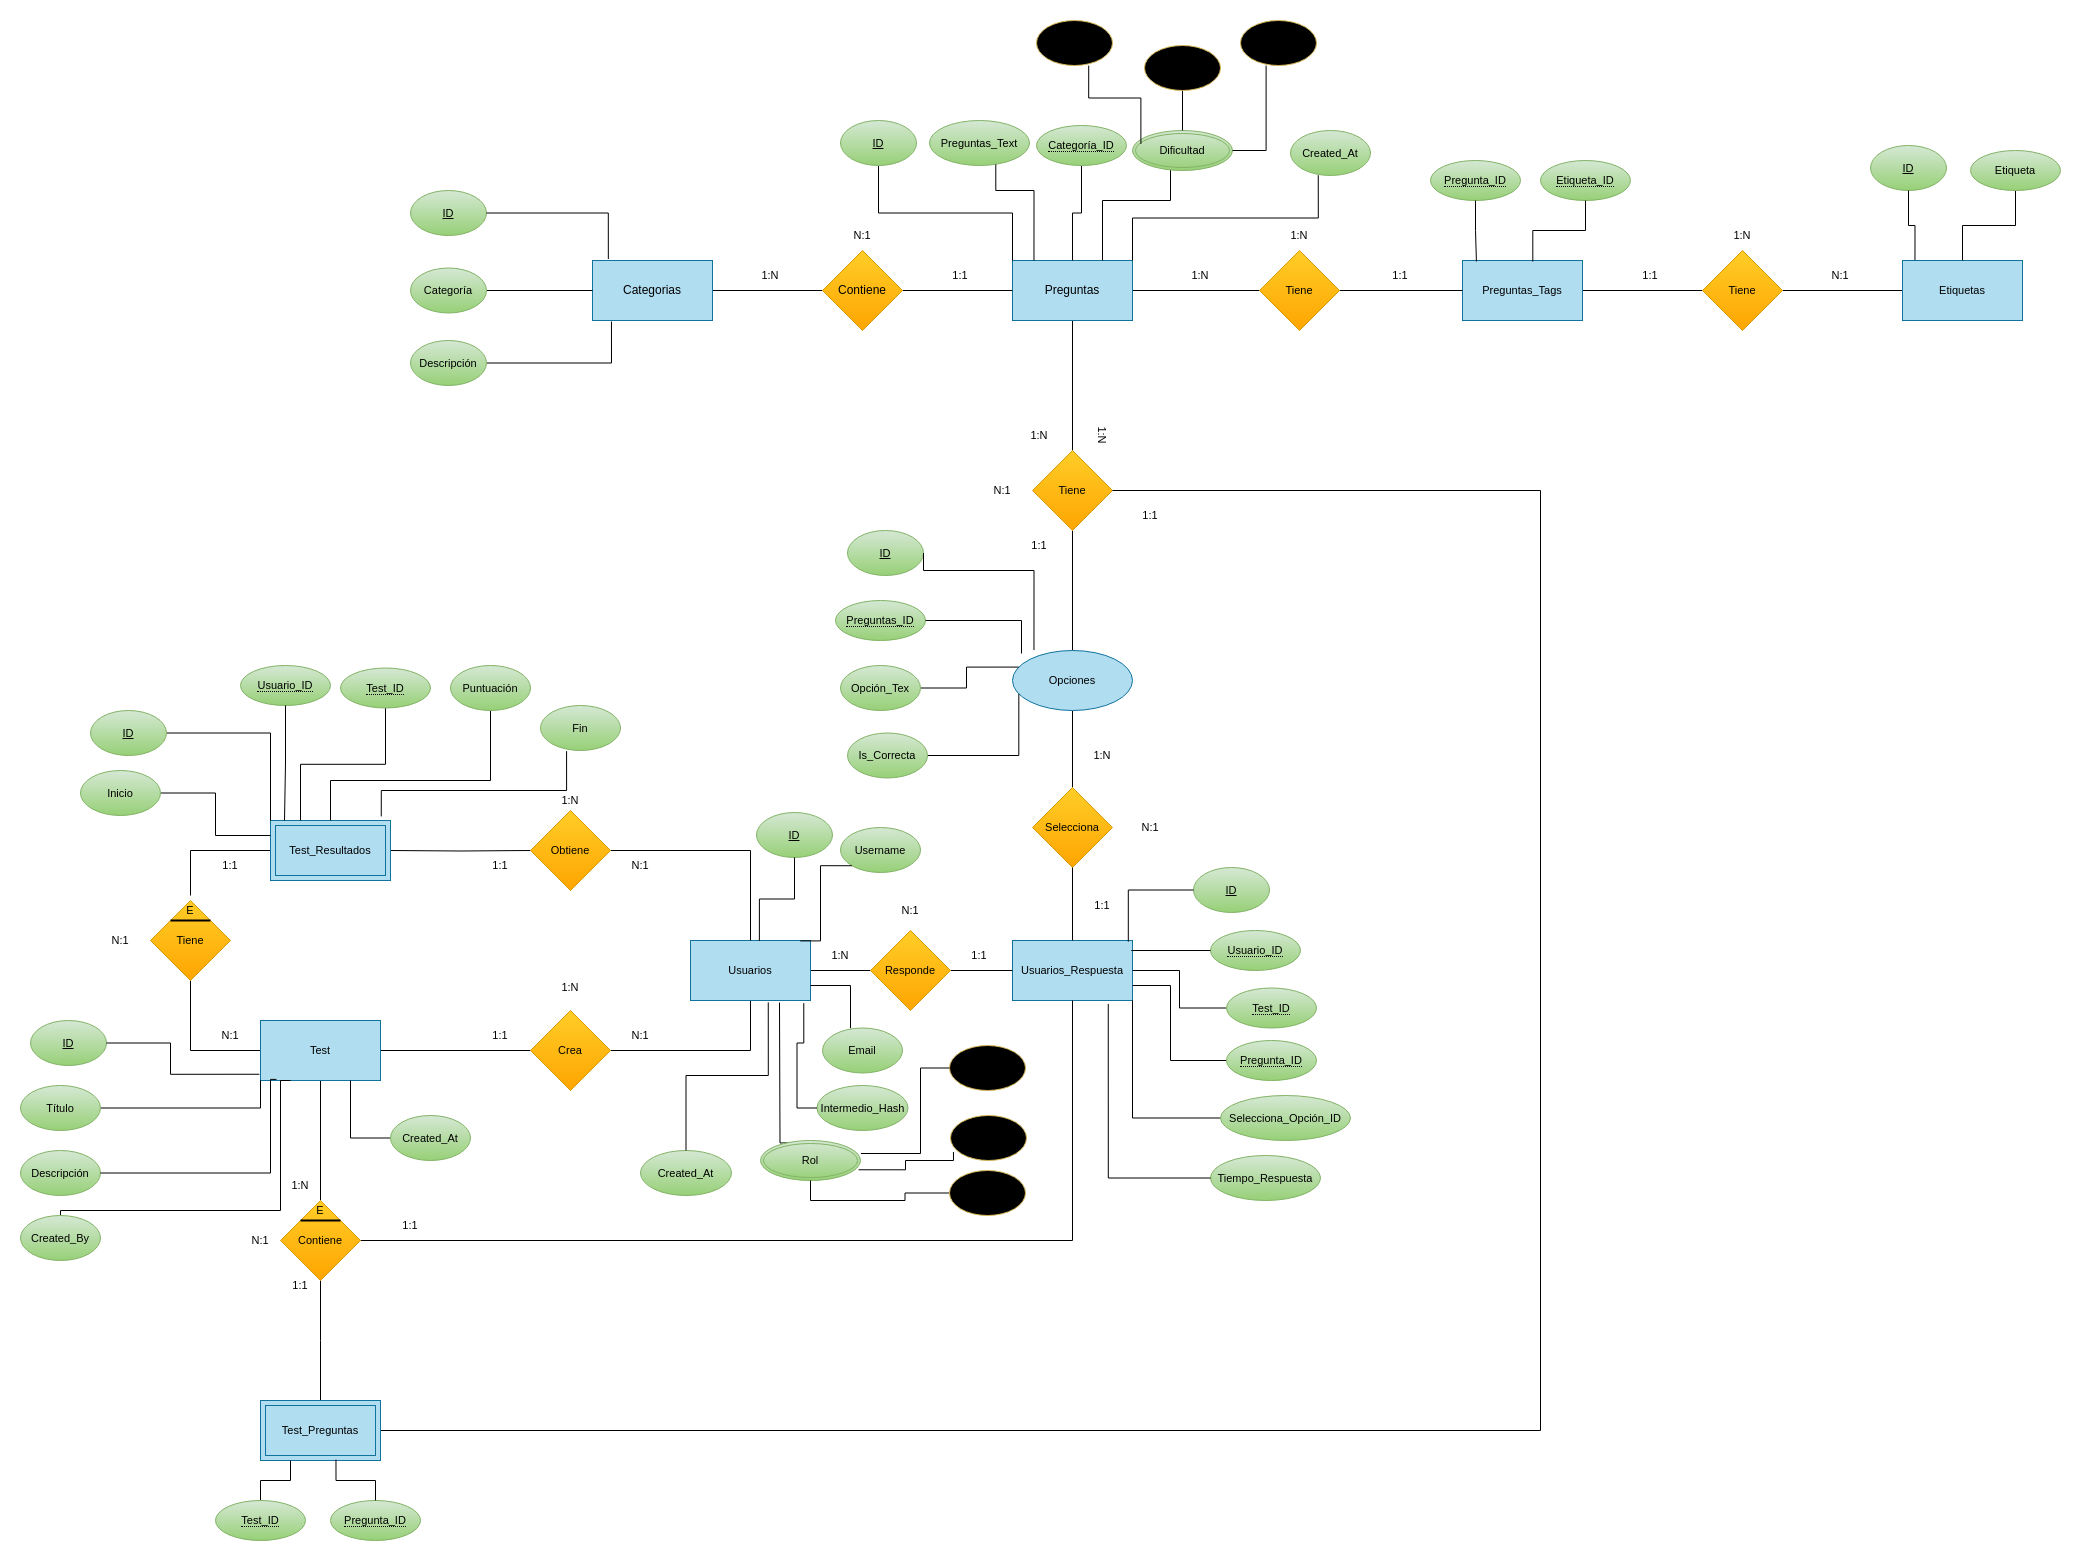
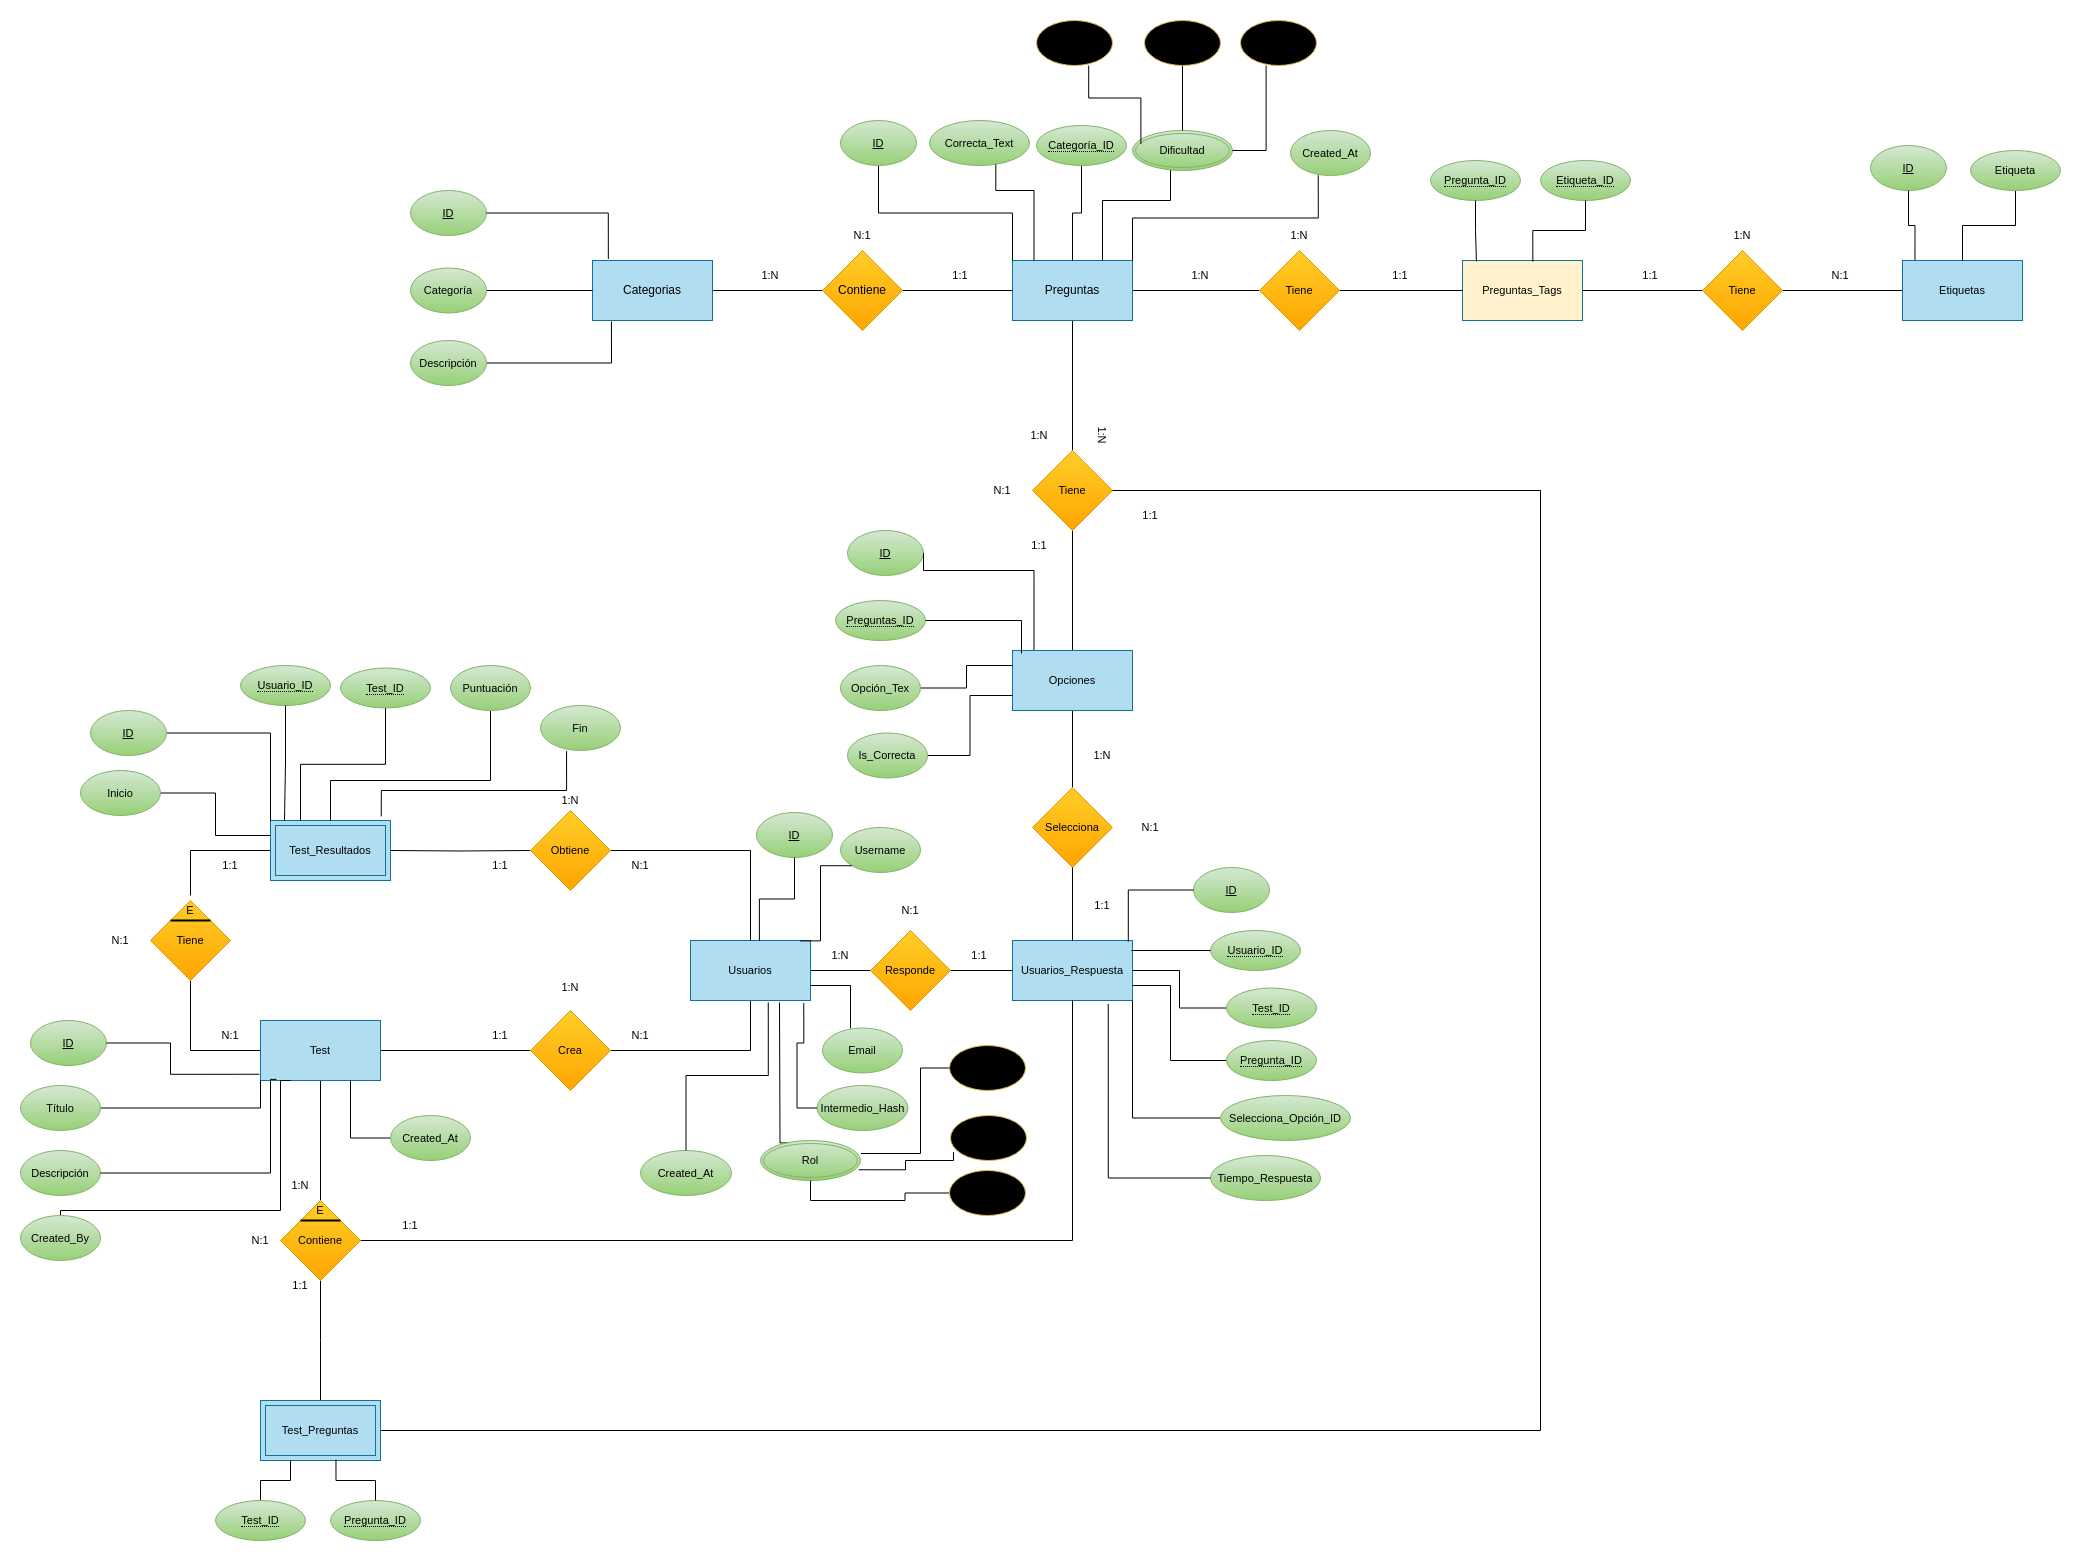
(1183, 68) -> (1183, 43)
(980, 144) -> (980, 144)
(1523, 291) -> (1523, 291)
(1073, 681) -> (1073, 681)
